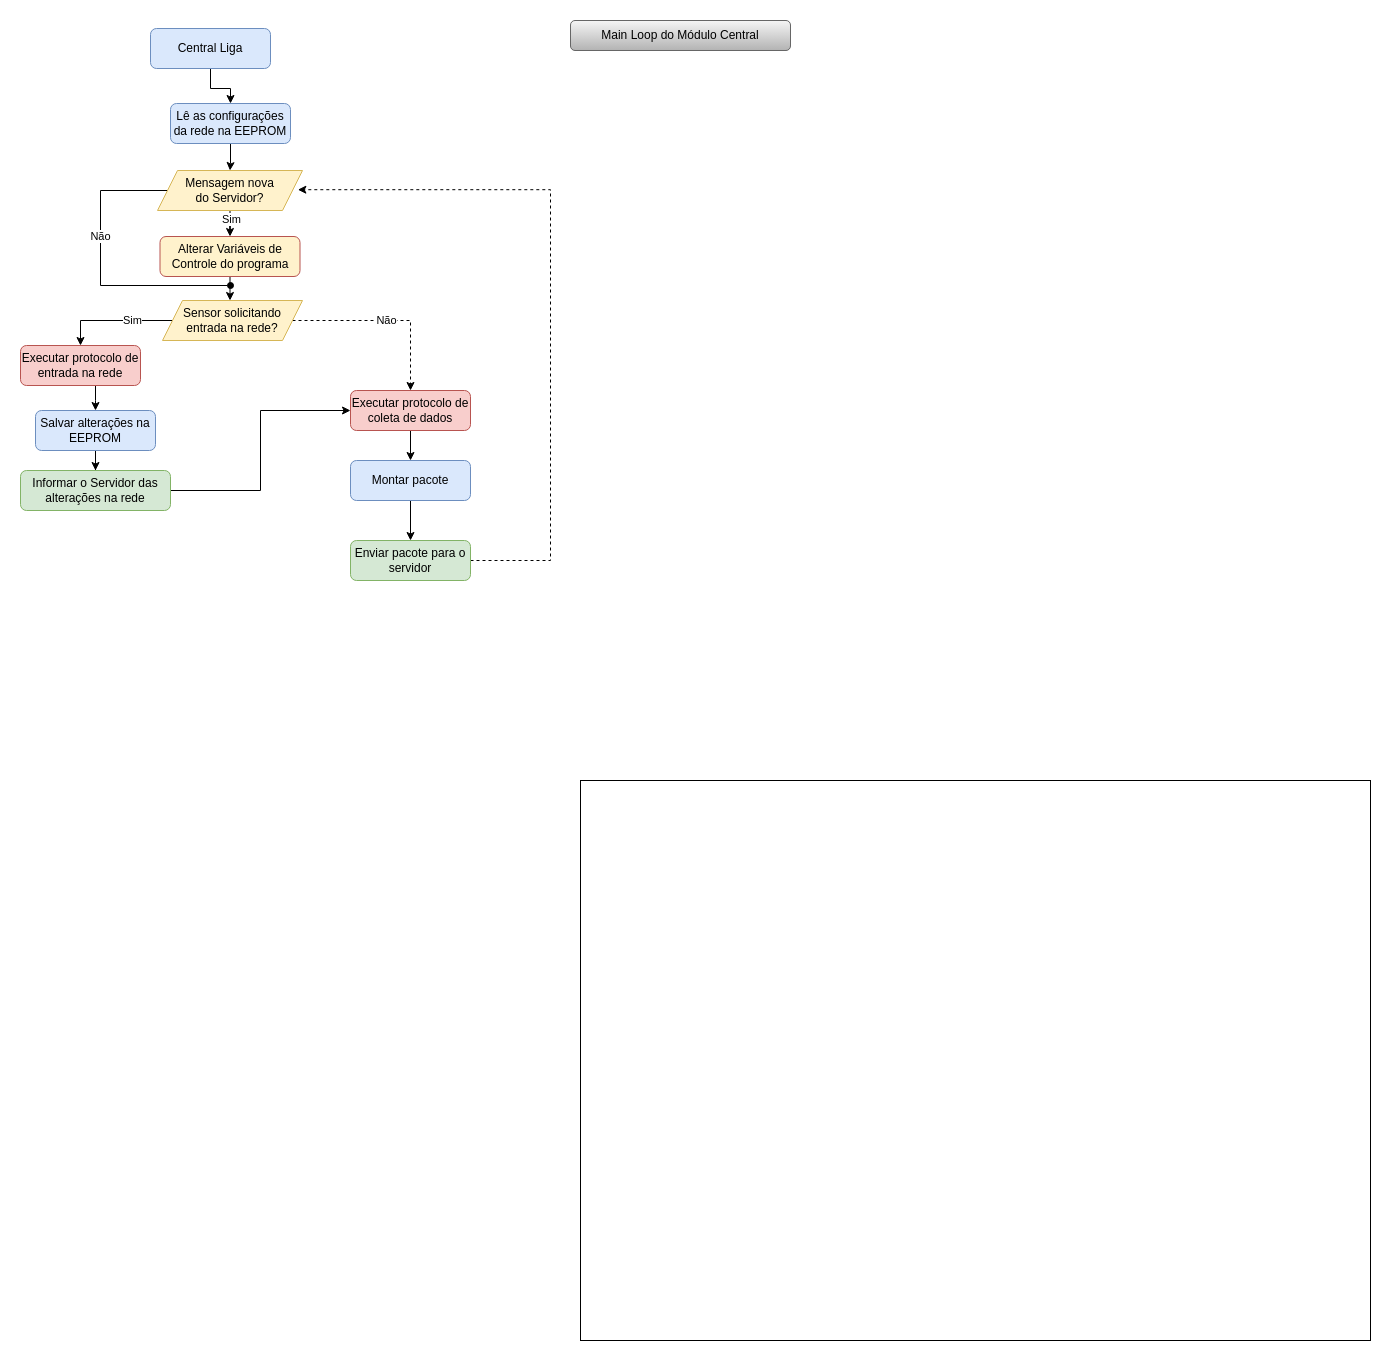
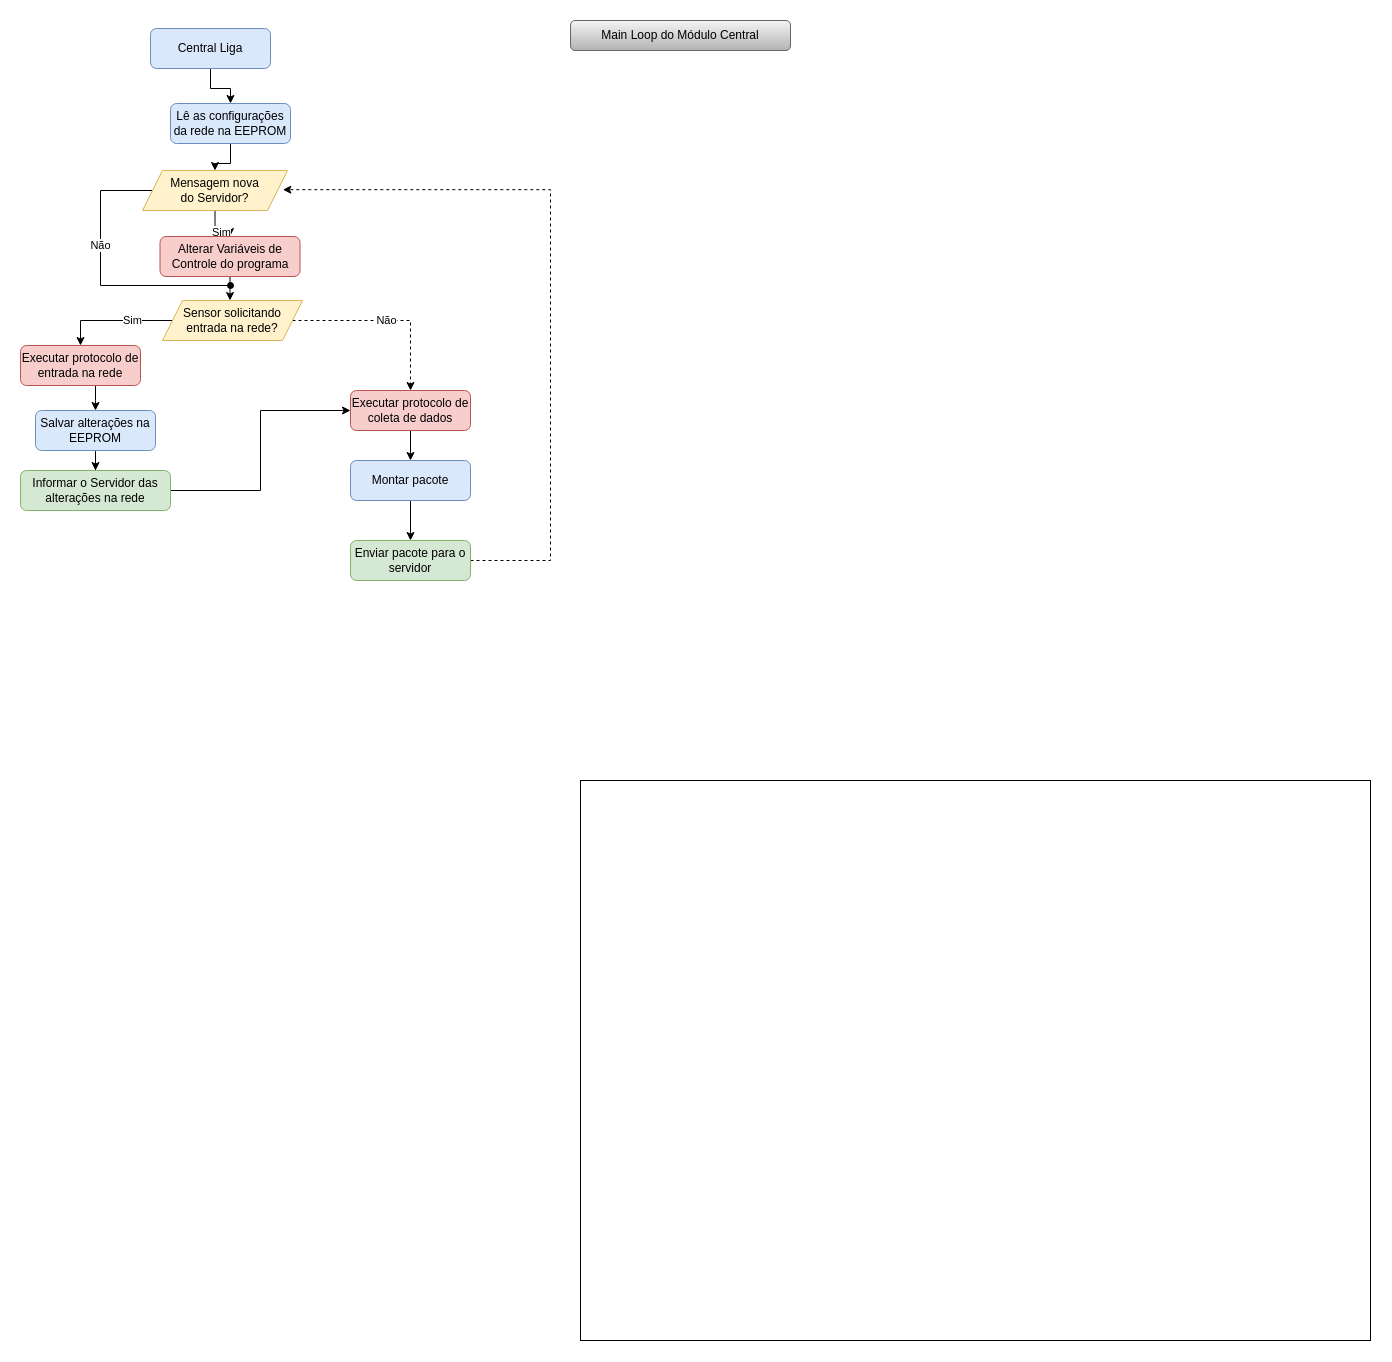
(230, 191) -> (215, 191)
(230, 257) -> (230, 257)
